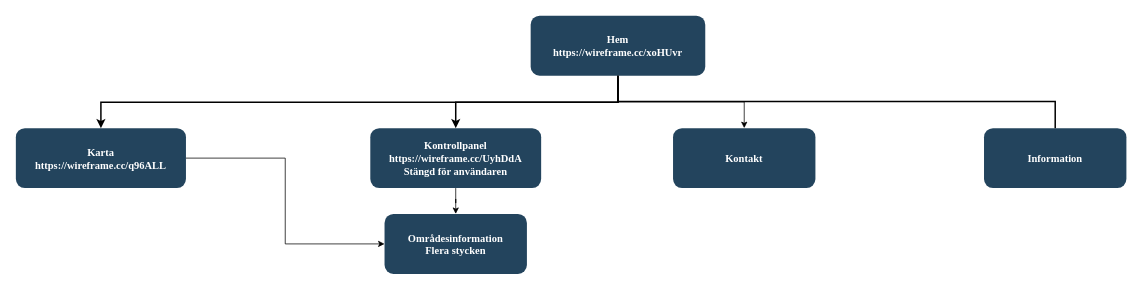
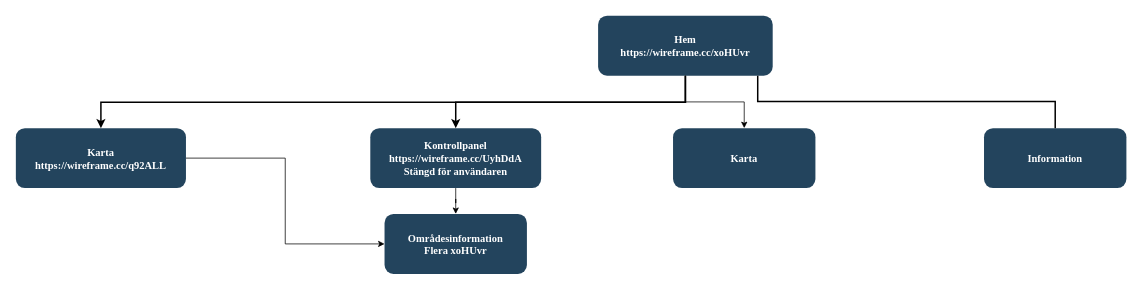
(618, 46) -> (686, 46)
(100, 153) -> (100, 153)
(744, 159) -> (744, 159)
(455, 238) -> (455, 238)
